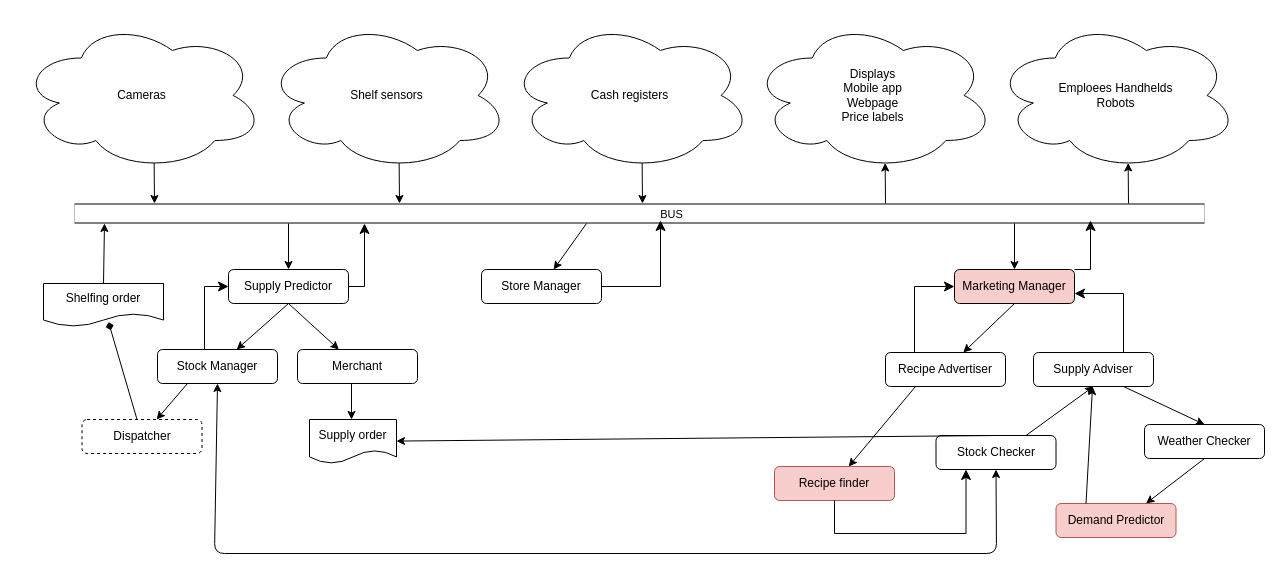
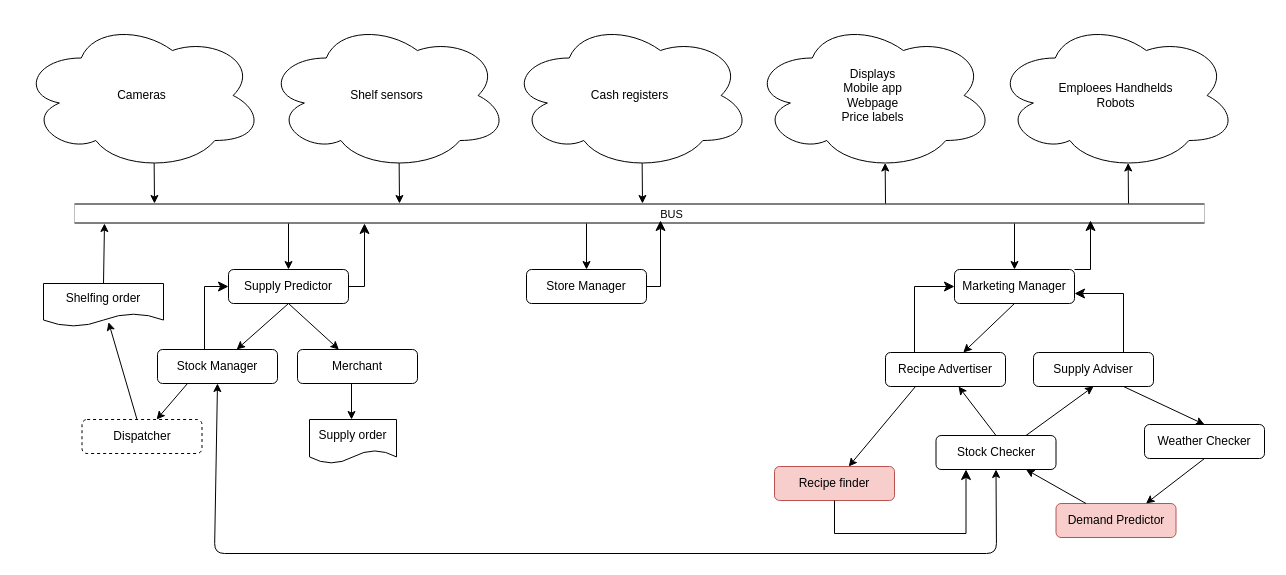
(542, 287) -> (587, 287)
(1015, 287) -> (1015, 287)
(111, 330) -> (111, 329)
(673, 439) -> (979, 414)
(1089, 448) -> (1059, 488)
